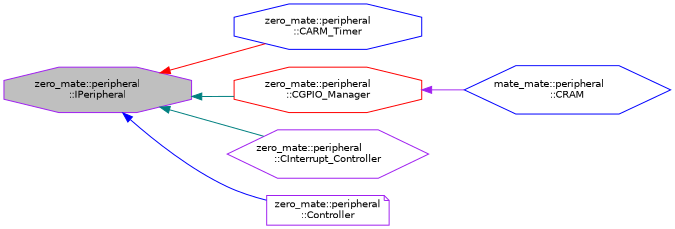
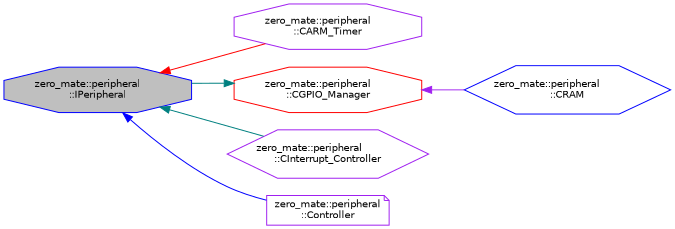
(328, 27) -> (328, 27)
(98, 90) -> (98, 90)
(567, 90) -> (567, 90)
(218, 97) -> (208, 83)
